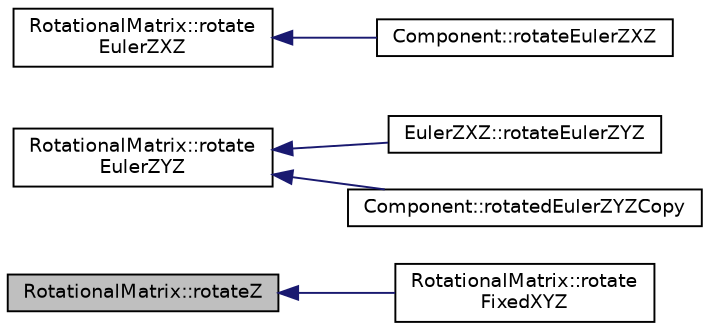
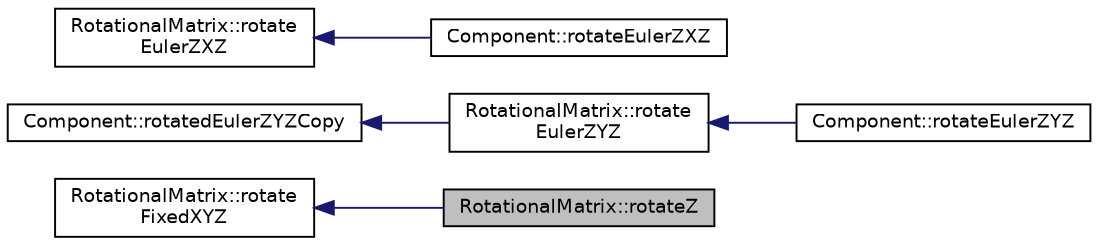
(525, 134) -> (943, 123)
(339, 183) -> (415, 123)
(347, 293) -> (389, 208)
